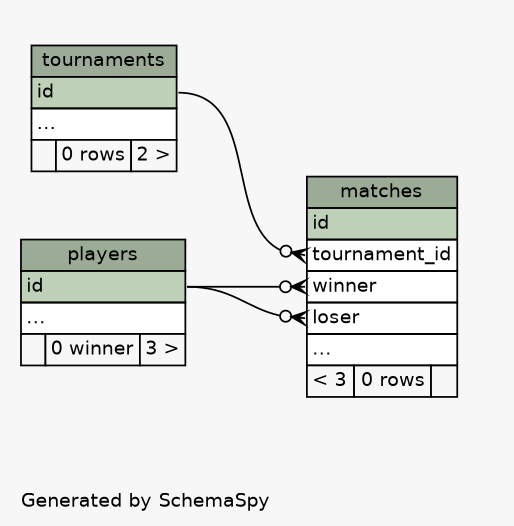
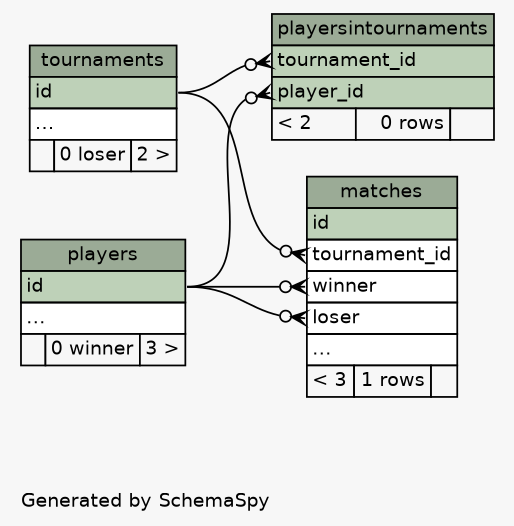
none -> (382, 77)
(94, 155) -> (93, 155)
(393, 380) -> (393, 380)
